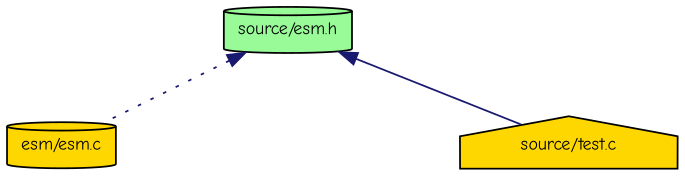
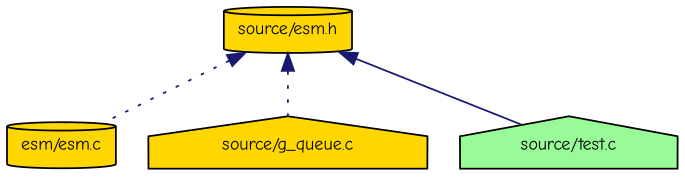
(288, 30) -> (288, 30)
none -> (288, 145)
(569, 145) -> (569, 145)
